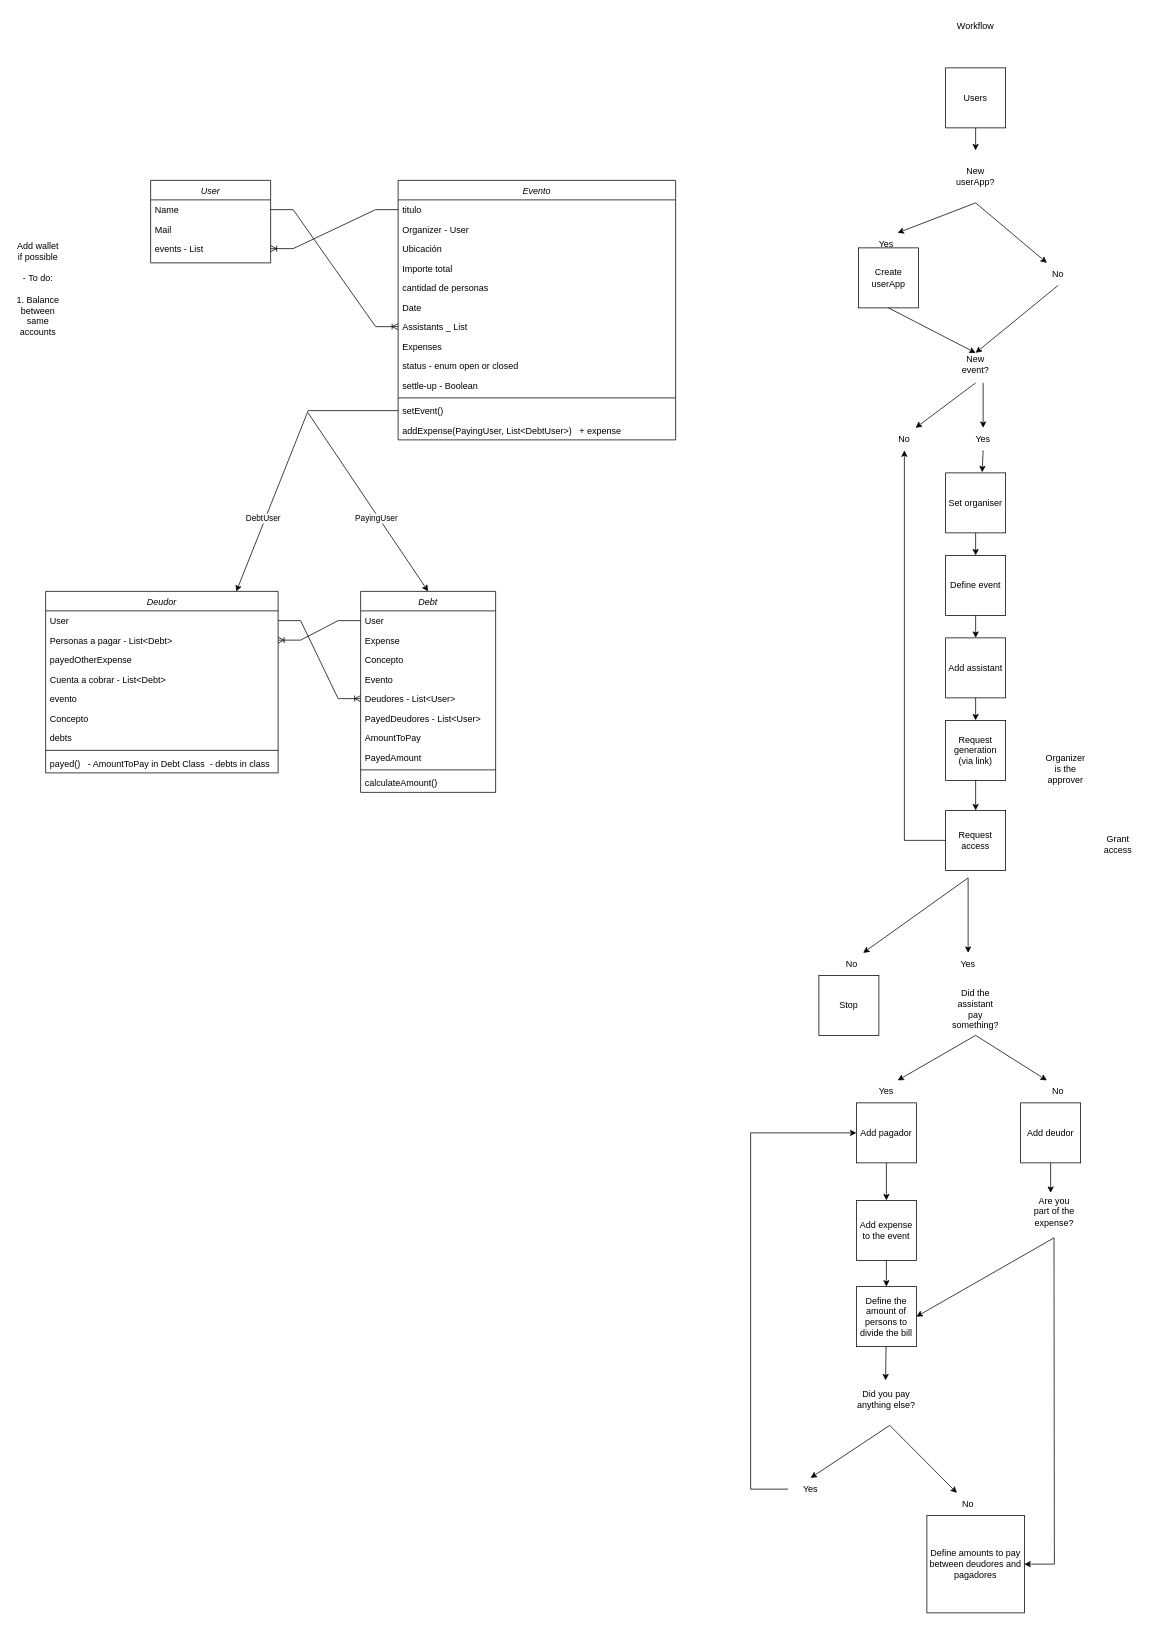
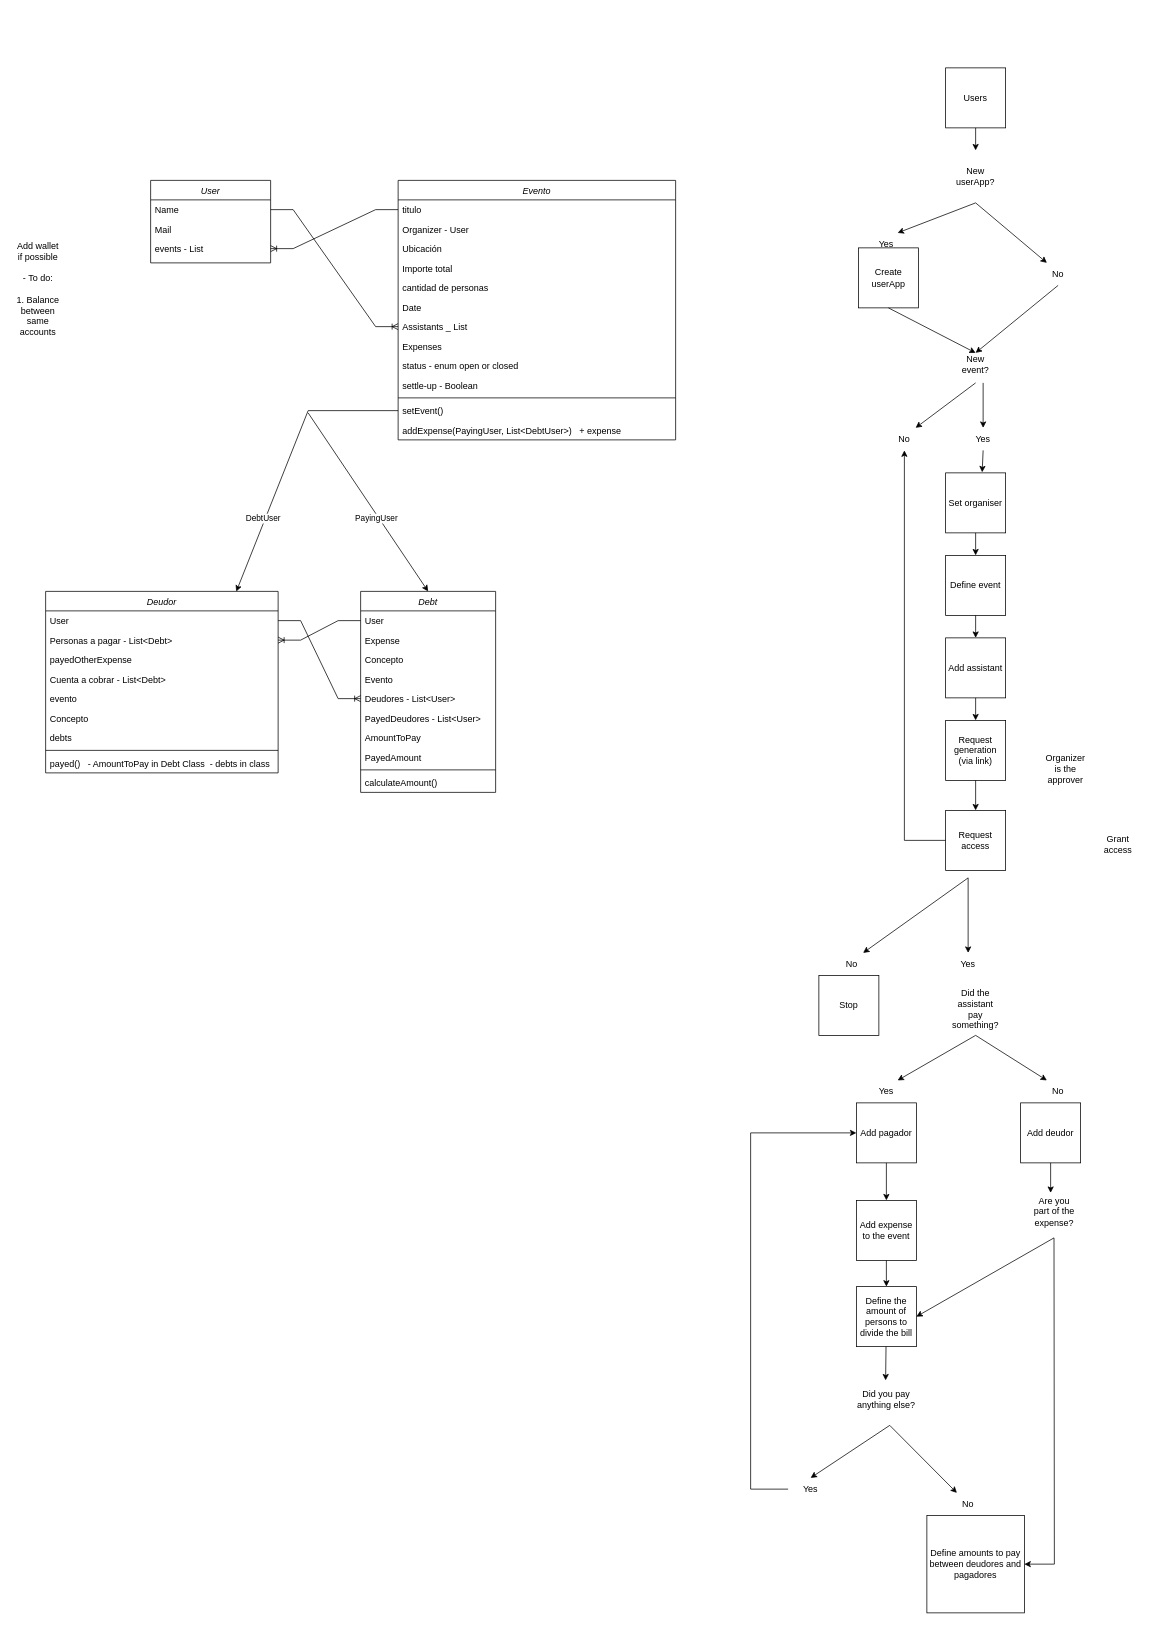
(975, 27) -> none
